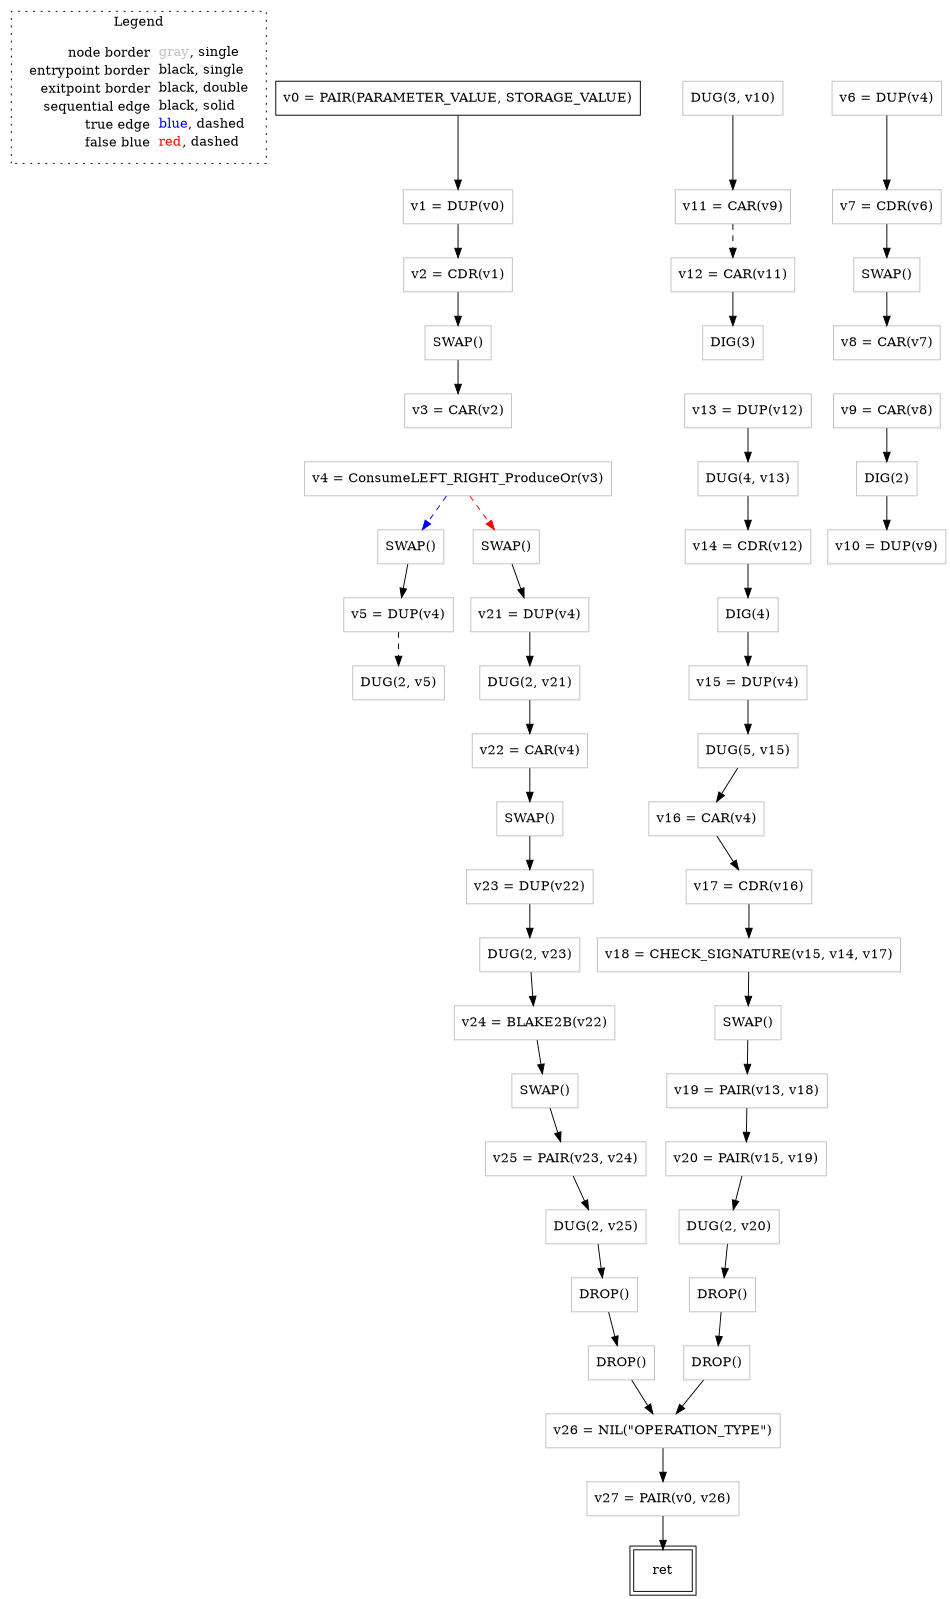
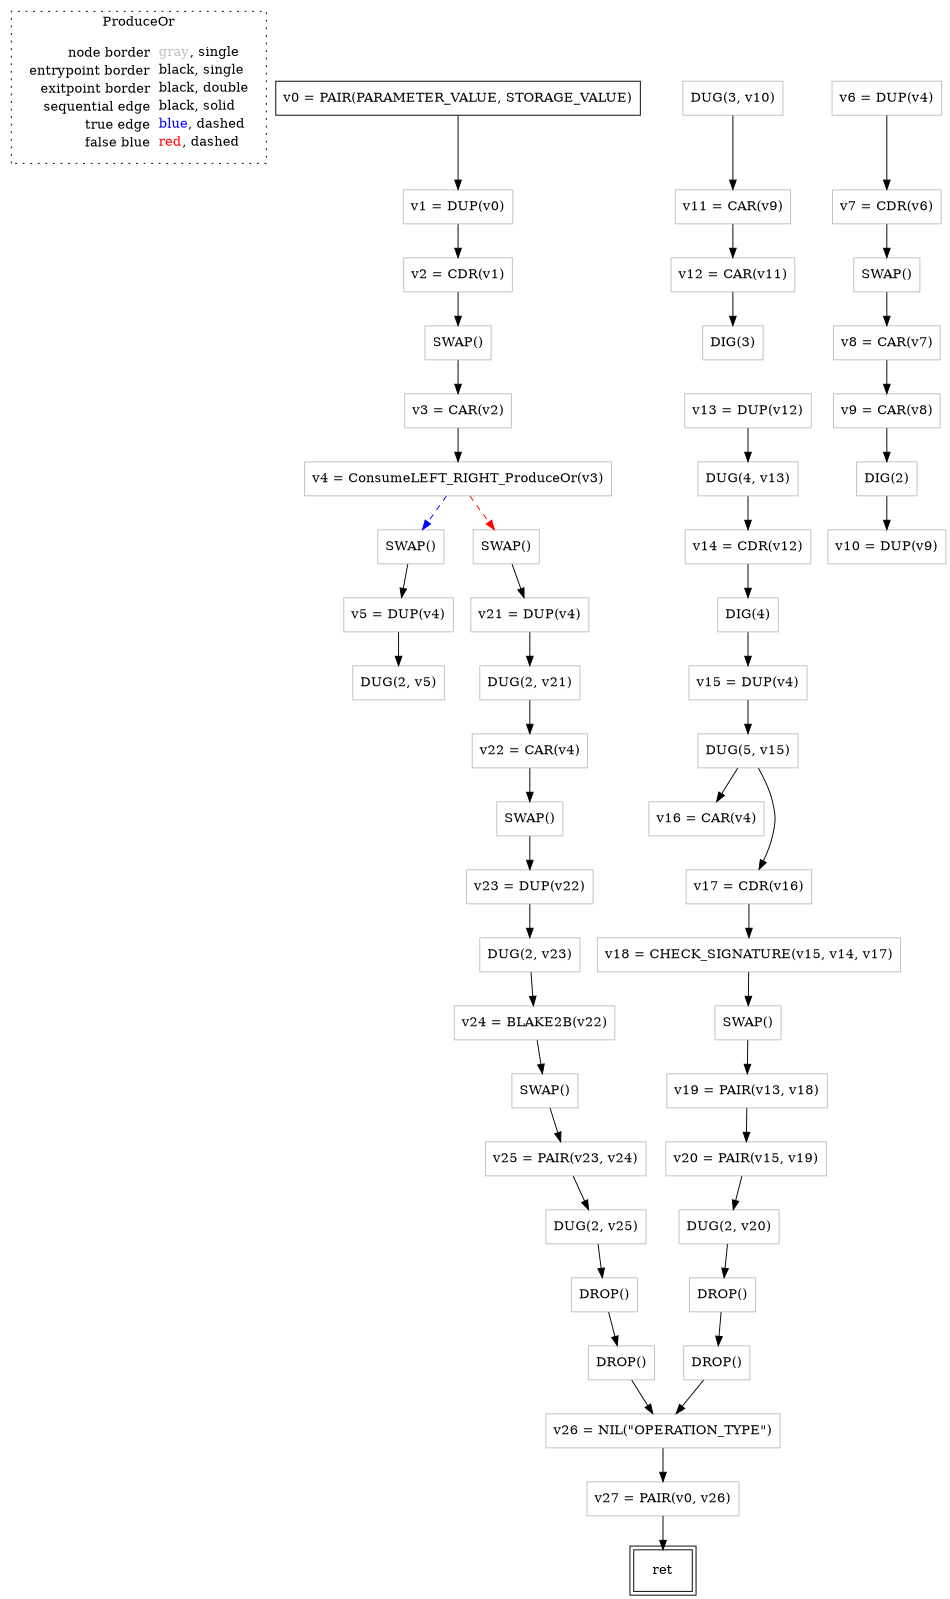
(139, 22) -> (139, 22)
(733, 236) -> (733, 236)
none -> (887, 372)
none -> (458, 440)
(399, 644) -> (399, 644)
(725, 849) -> (775, 814)
